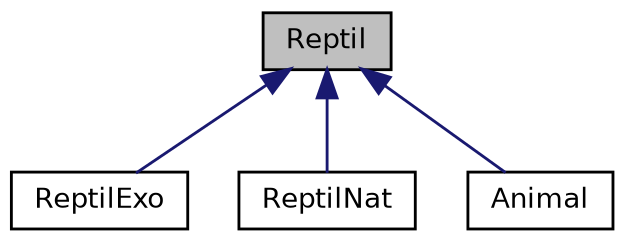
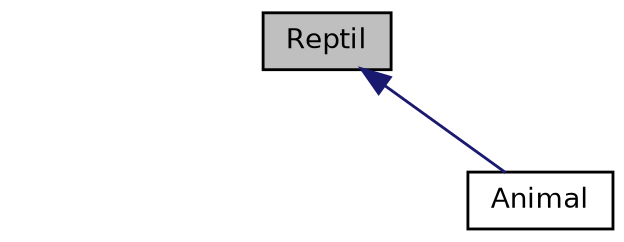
(100, 201) -> none
(327, 201) -> none
